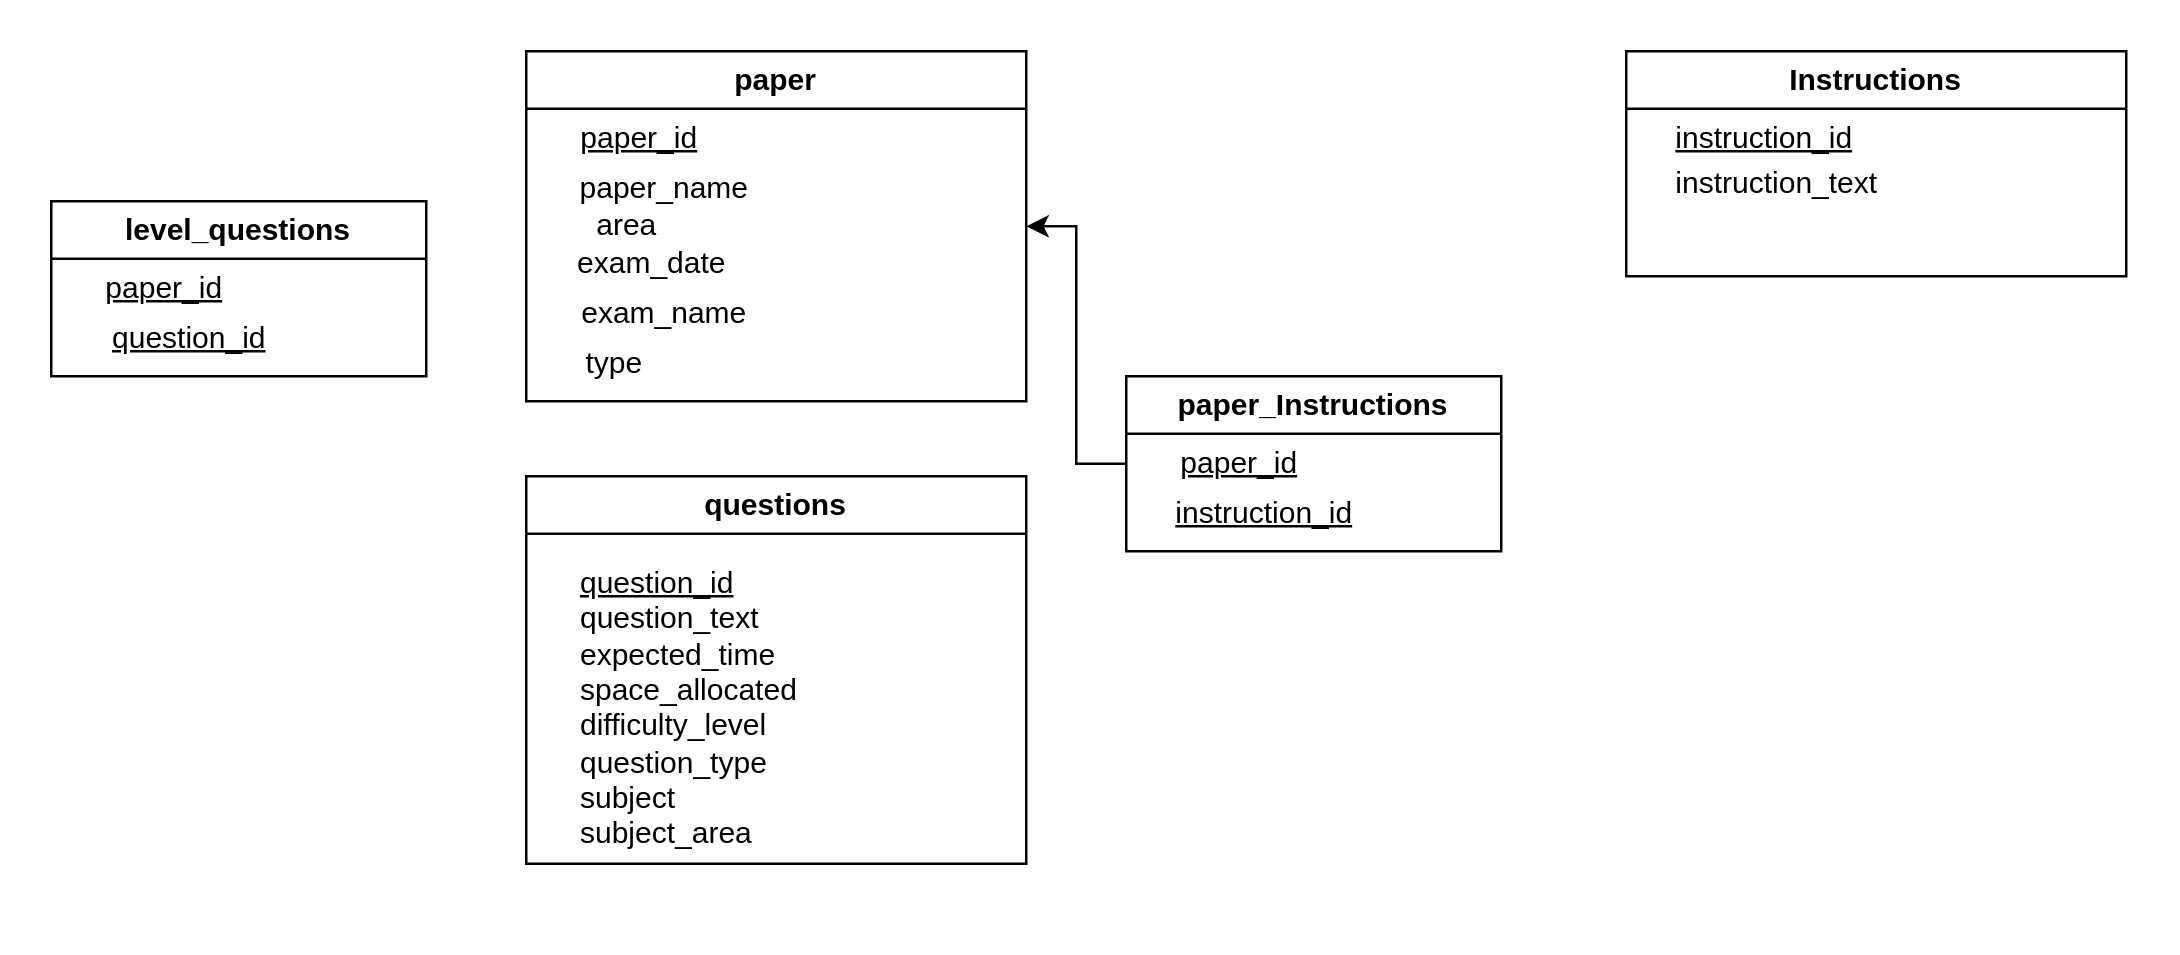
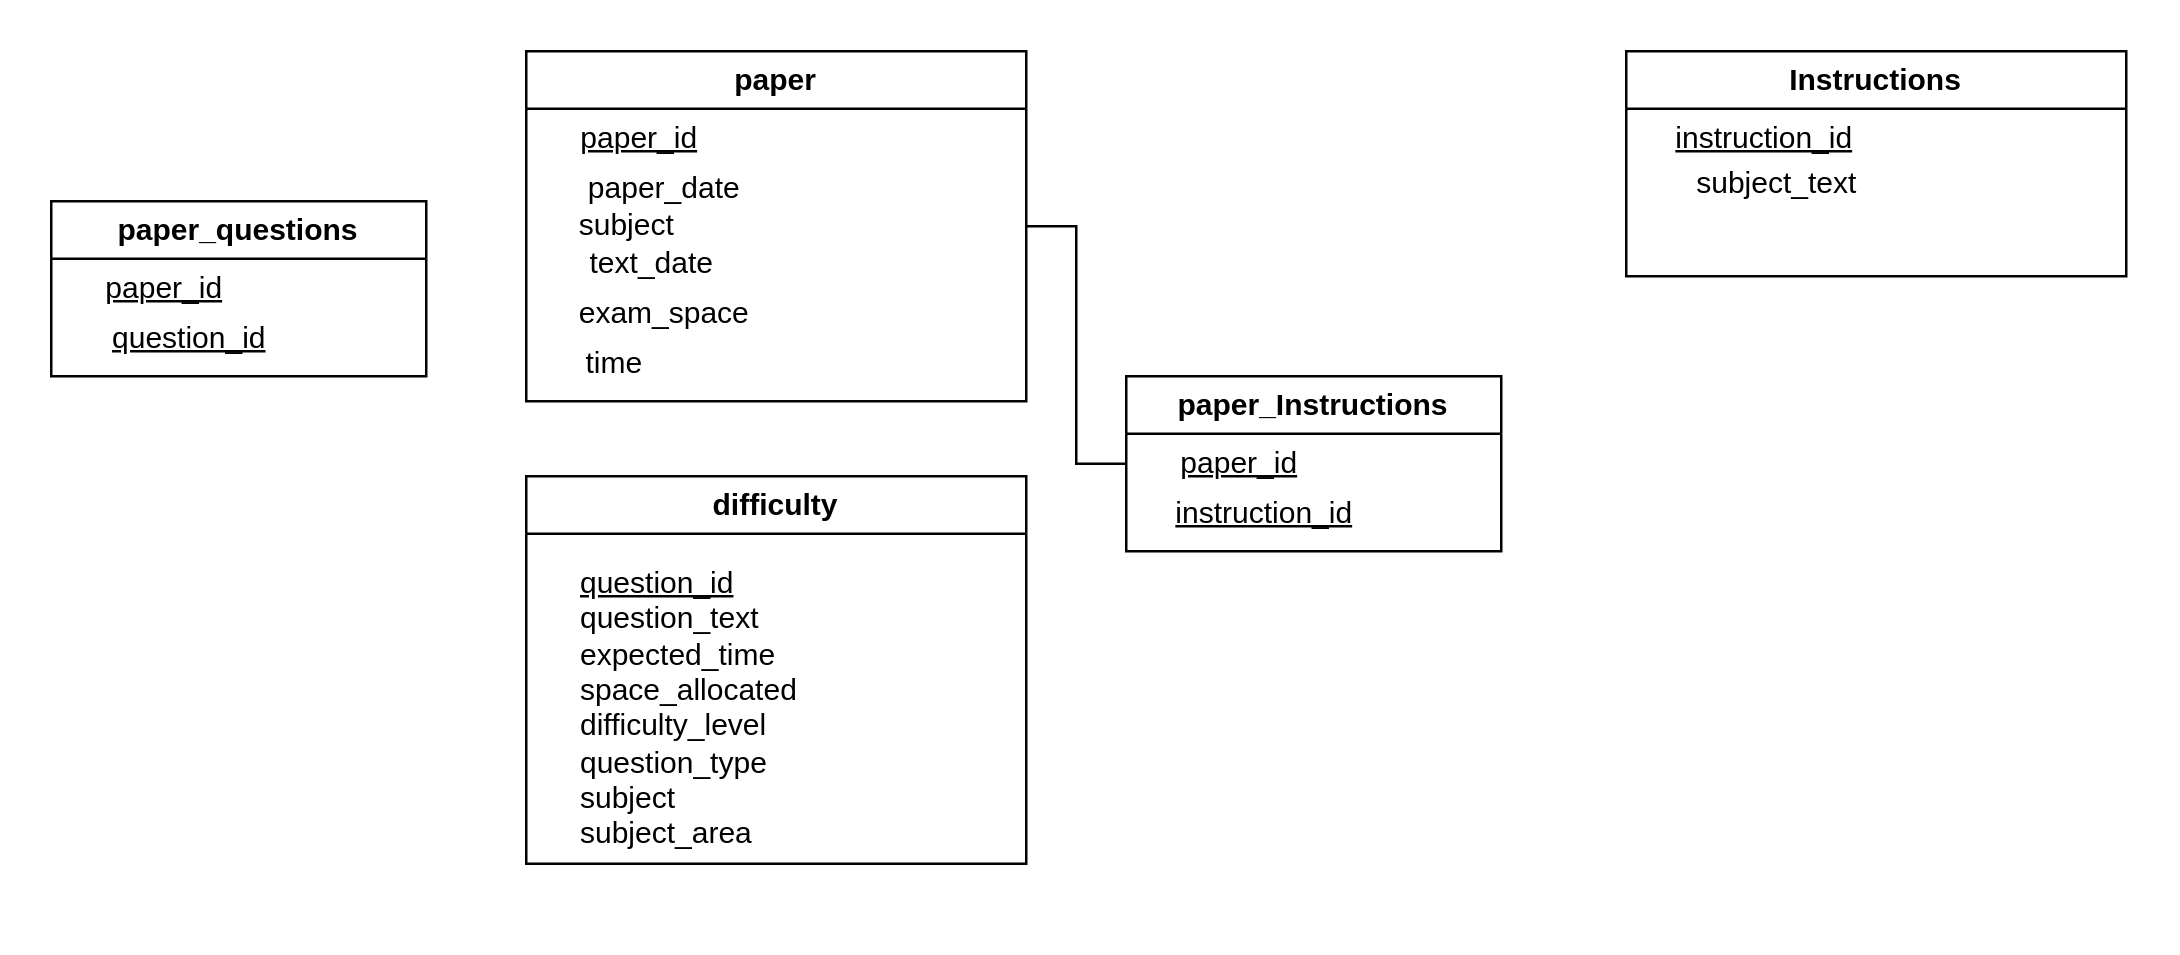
(1778, 184) -> (1778, 184)
(665, 189) -> (665, 189)
(628, 226) -> (628, 226)
(1044, 226) -> (1038, 226)
(239, 231) -> (239, 231)
(653, 264) -> (653, 264)
(665, 314) -> (665, 314)
(615, 364) -> (615, 364)
(776, 506) -> (776, 506)
